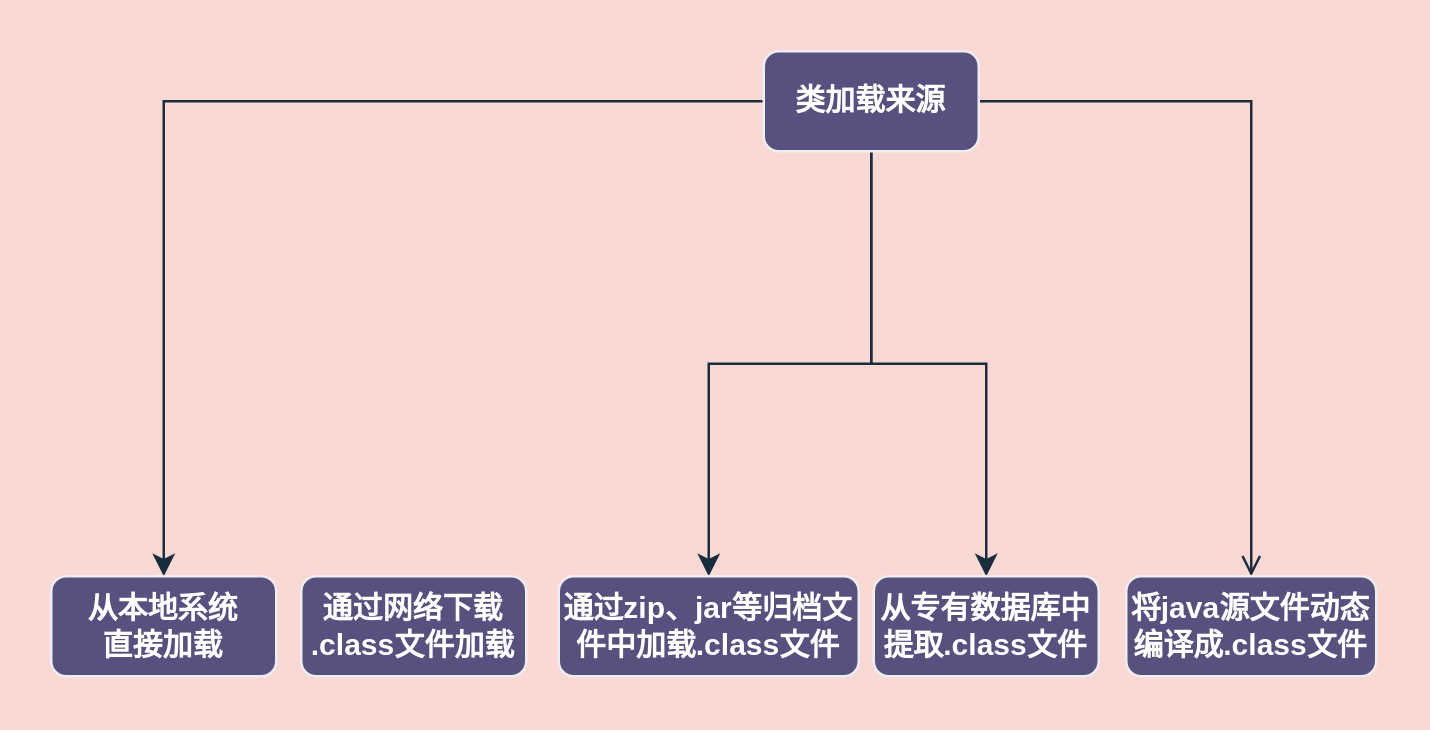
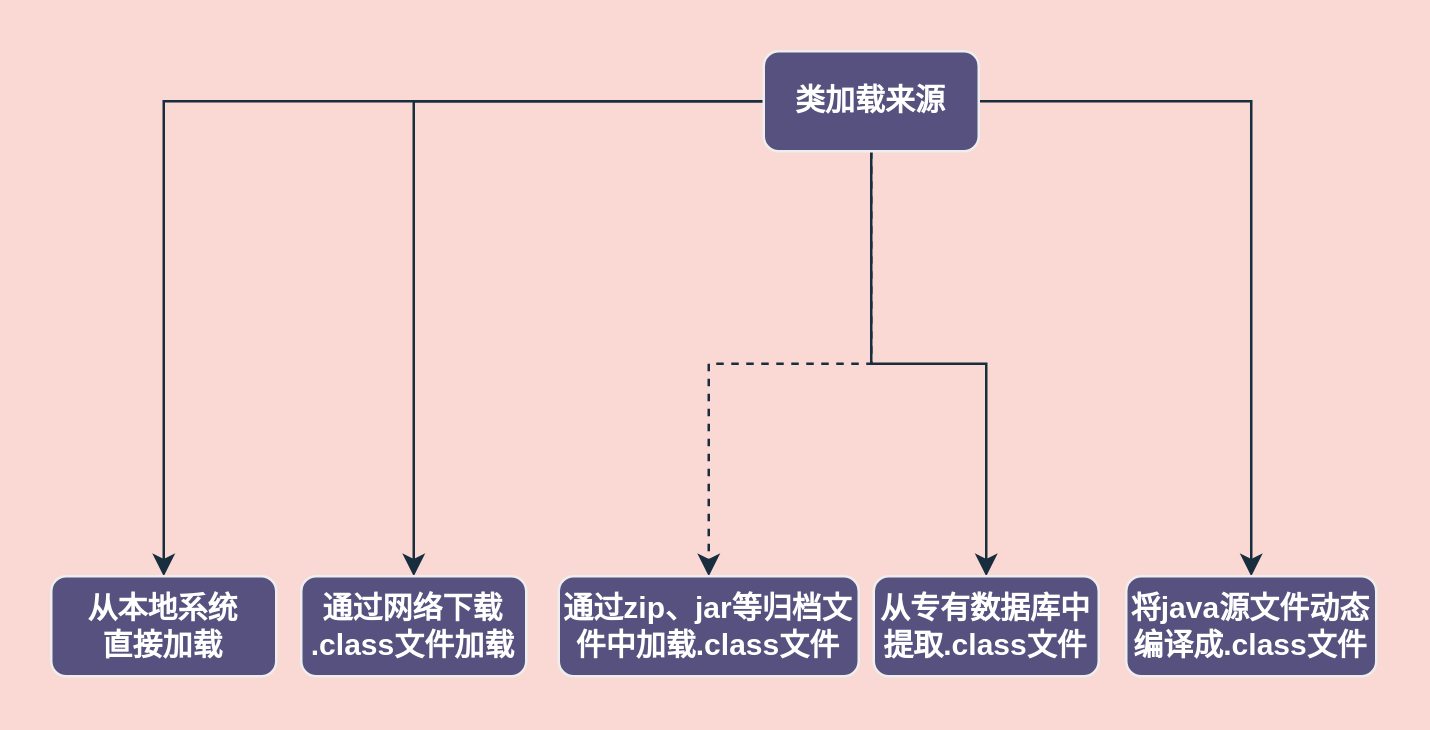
none -> (414, 332)
(709, 384) -> (709, 384)
(1251, 562) -> (1251, 558)
